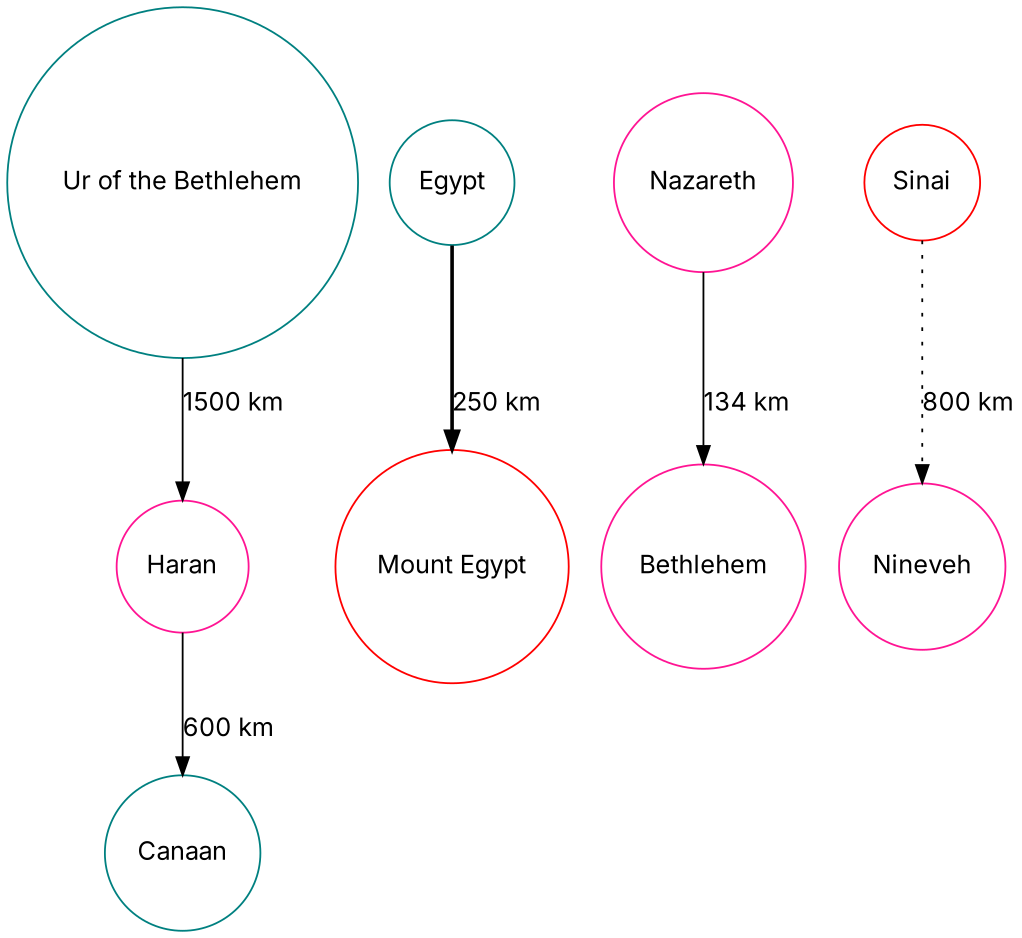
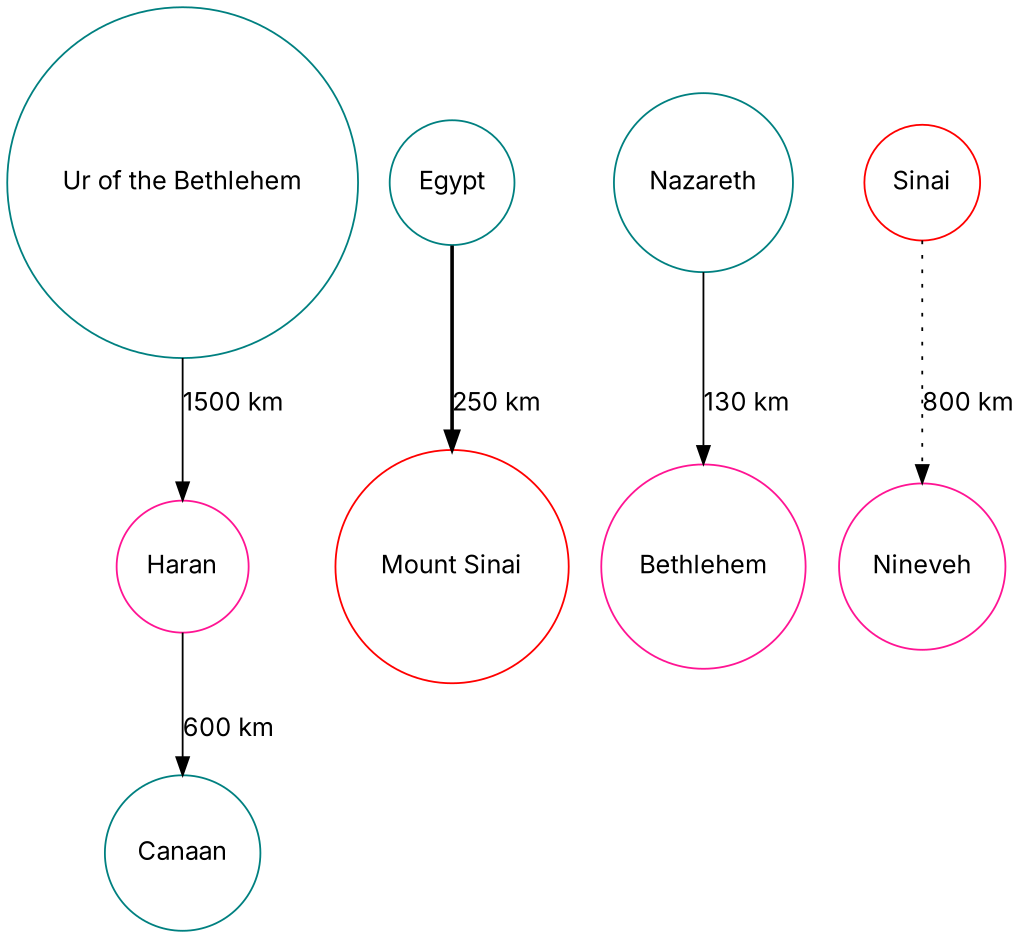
(703, 183) -> (703, 183)
(747, 404) -> (747, 404)
(452, 567) -> (452, 567)
